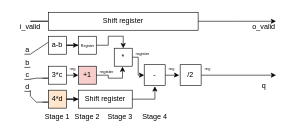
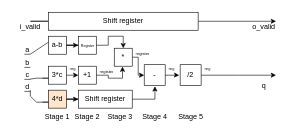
(87, 75) -> (87, 75)
none -> (191, 117)
